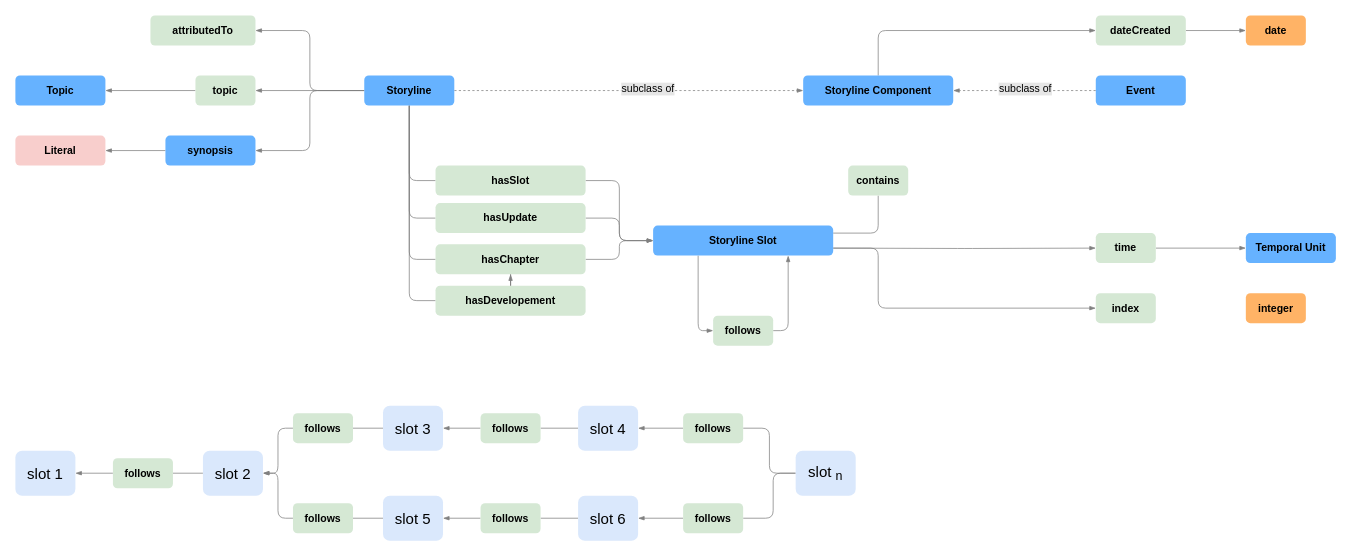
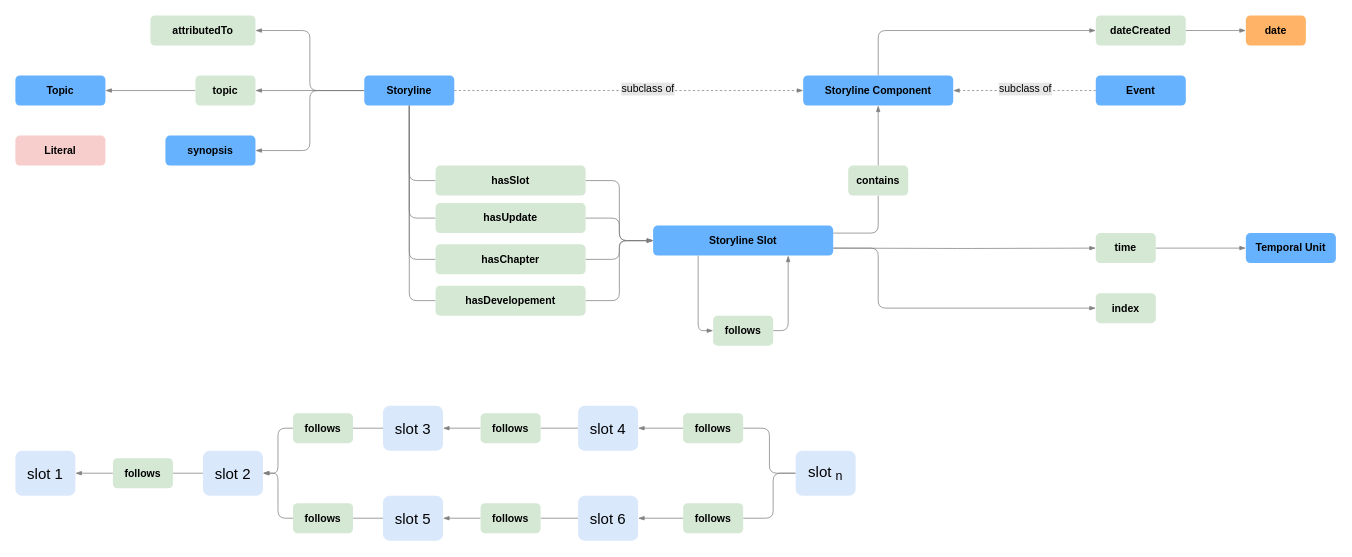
none -> (878, 139)
(139, 150) -> none
(510, 279) -> (619, 293)
(1275, 308) -> none
